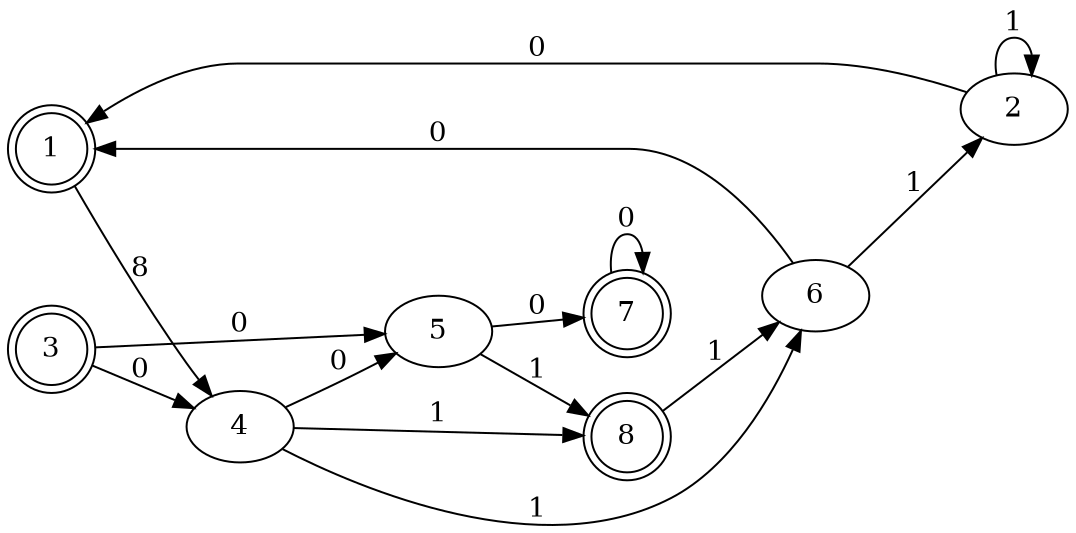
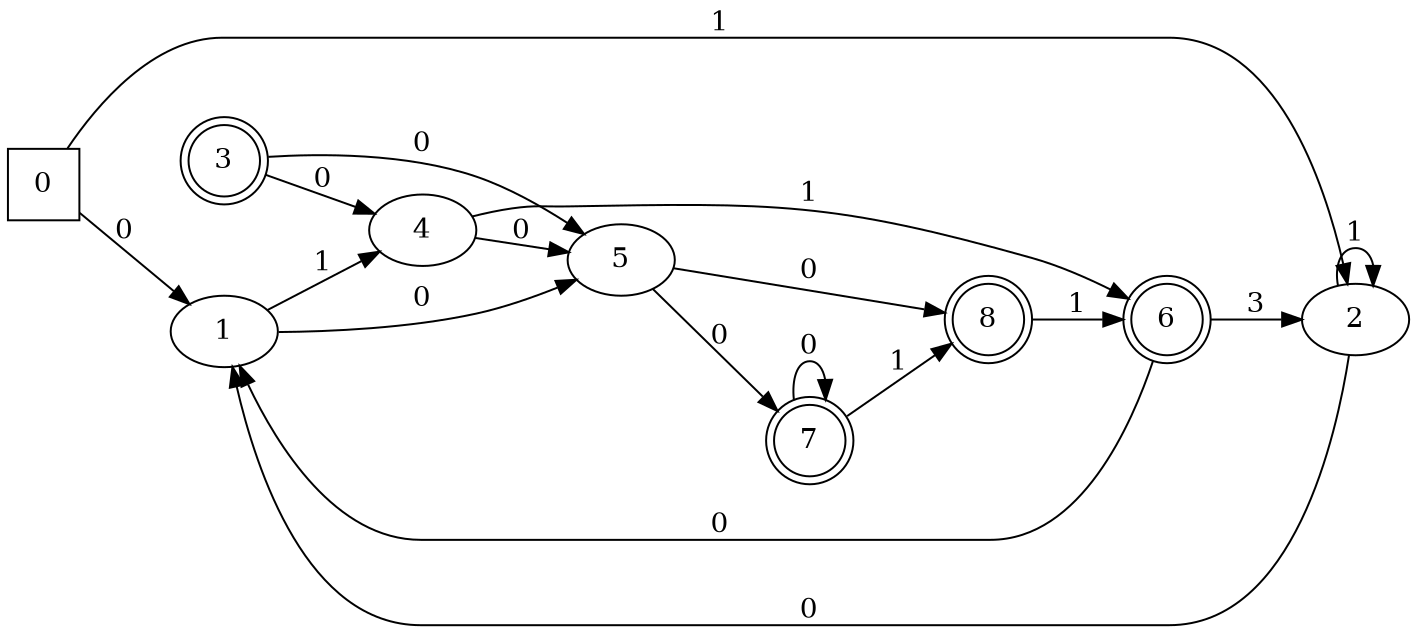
(52, 149) -> (224, 331)
(915, 184) -> (1256, 305)
none -> (44, 185)
(141, 269) -> (324, 263)
(816, 296) -> (1167, 320)
none -> (420, 323)
(538, 370) -> (810, 271)
(428, 432) -> (891, 386)
